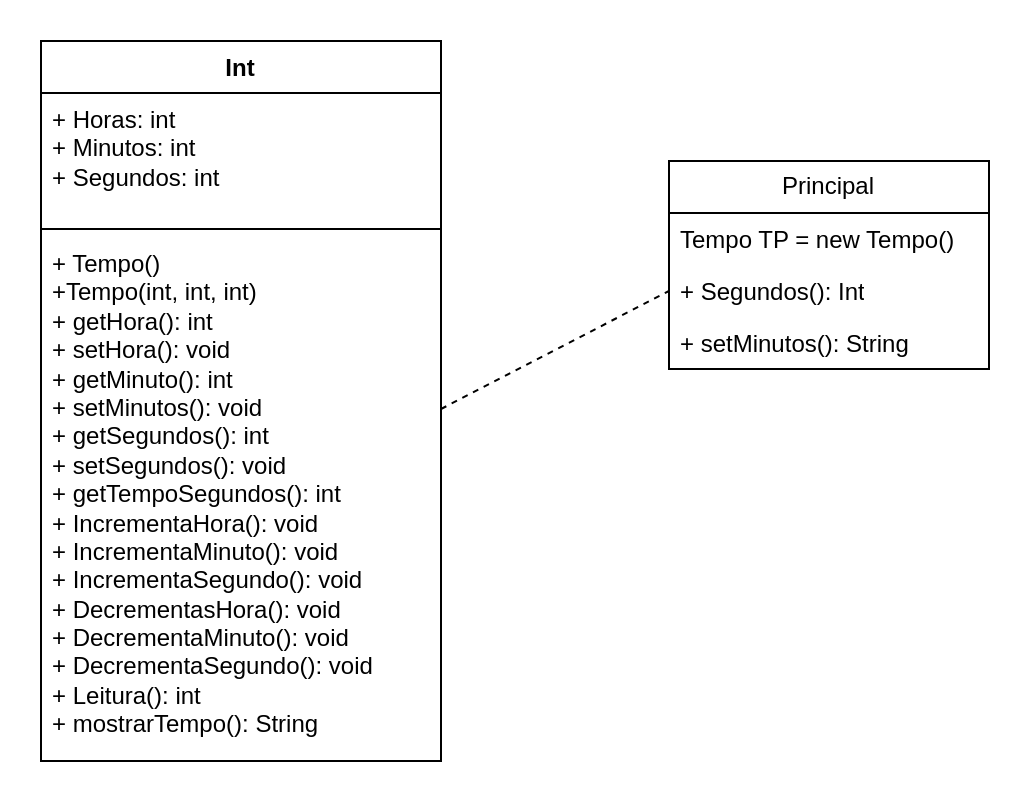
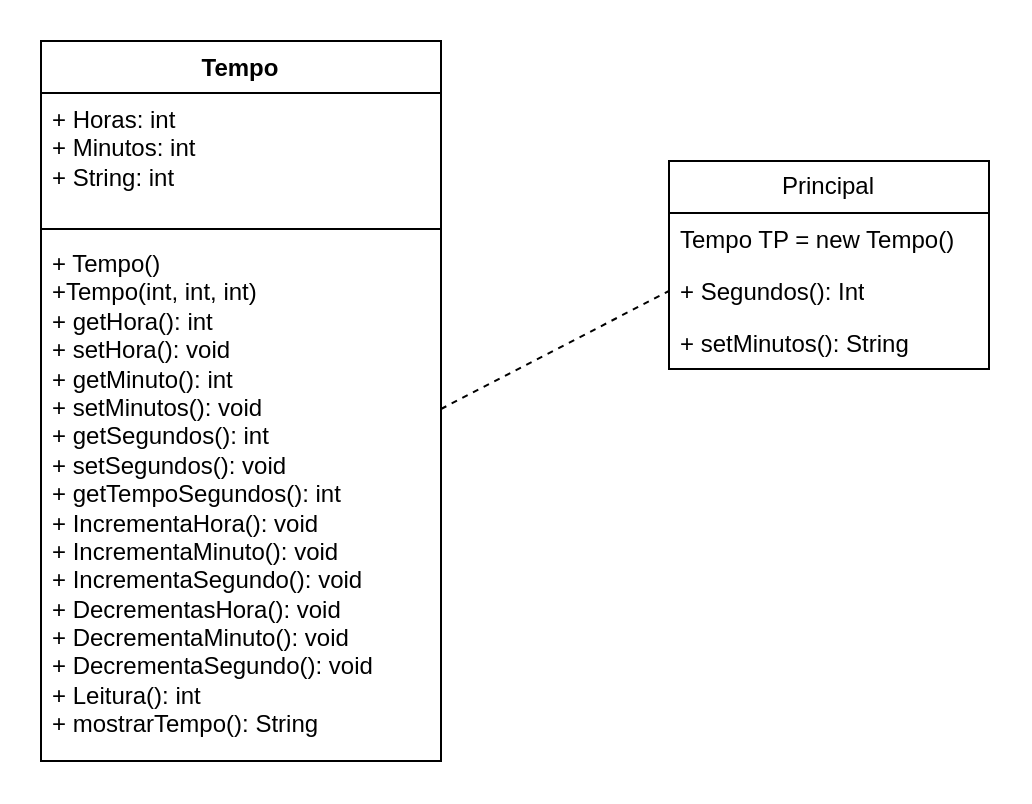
(241, 69) -> (241, 69)
(141, 150) -> (131, 150)
